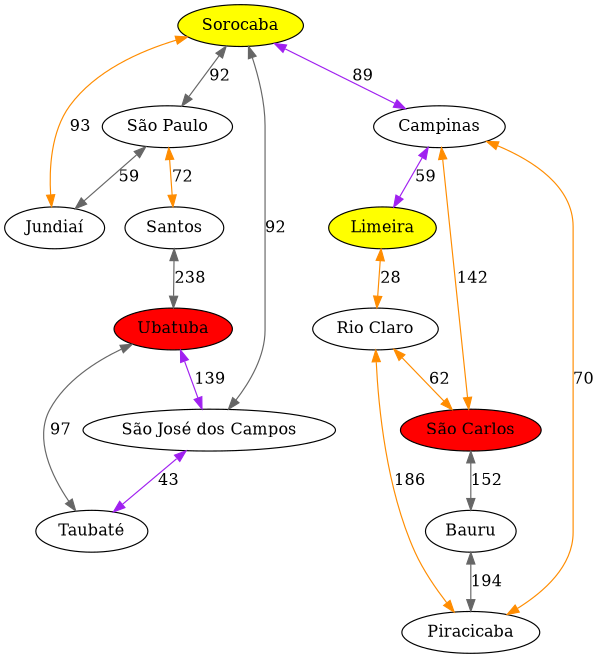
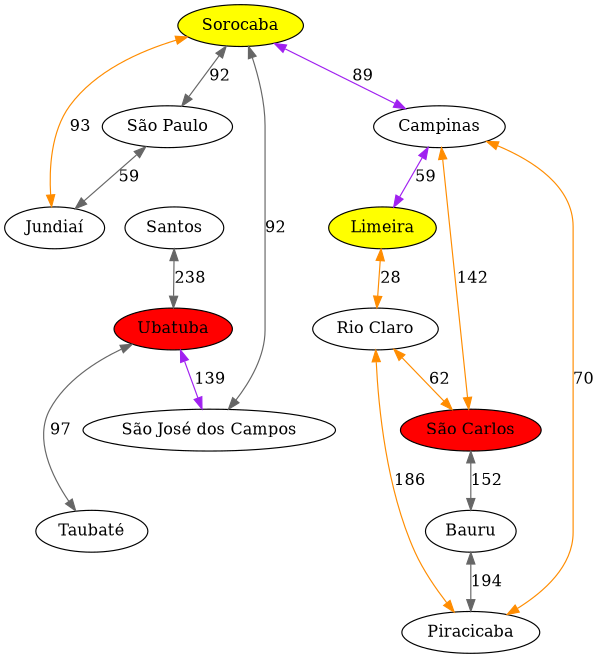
(171, 177) -> none
(150, 481) -> none
